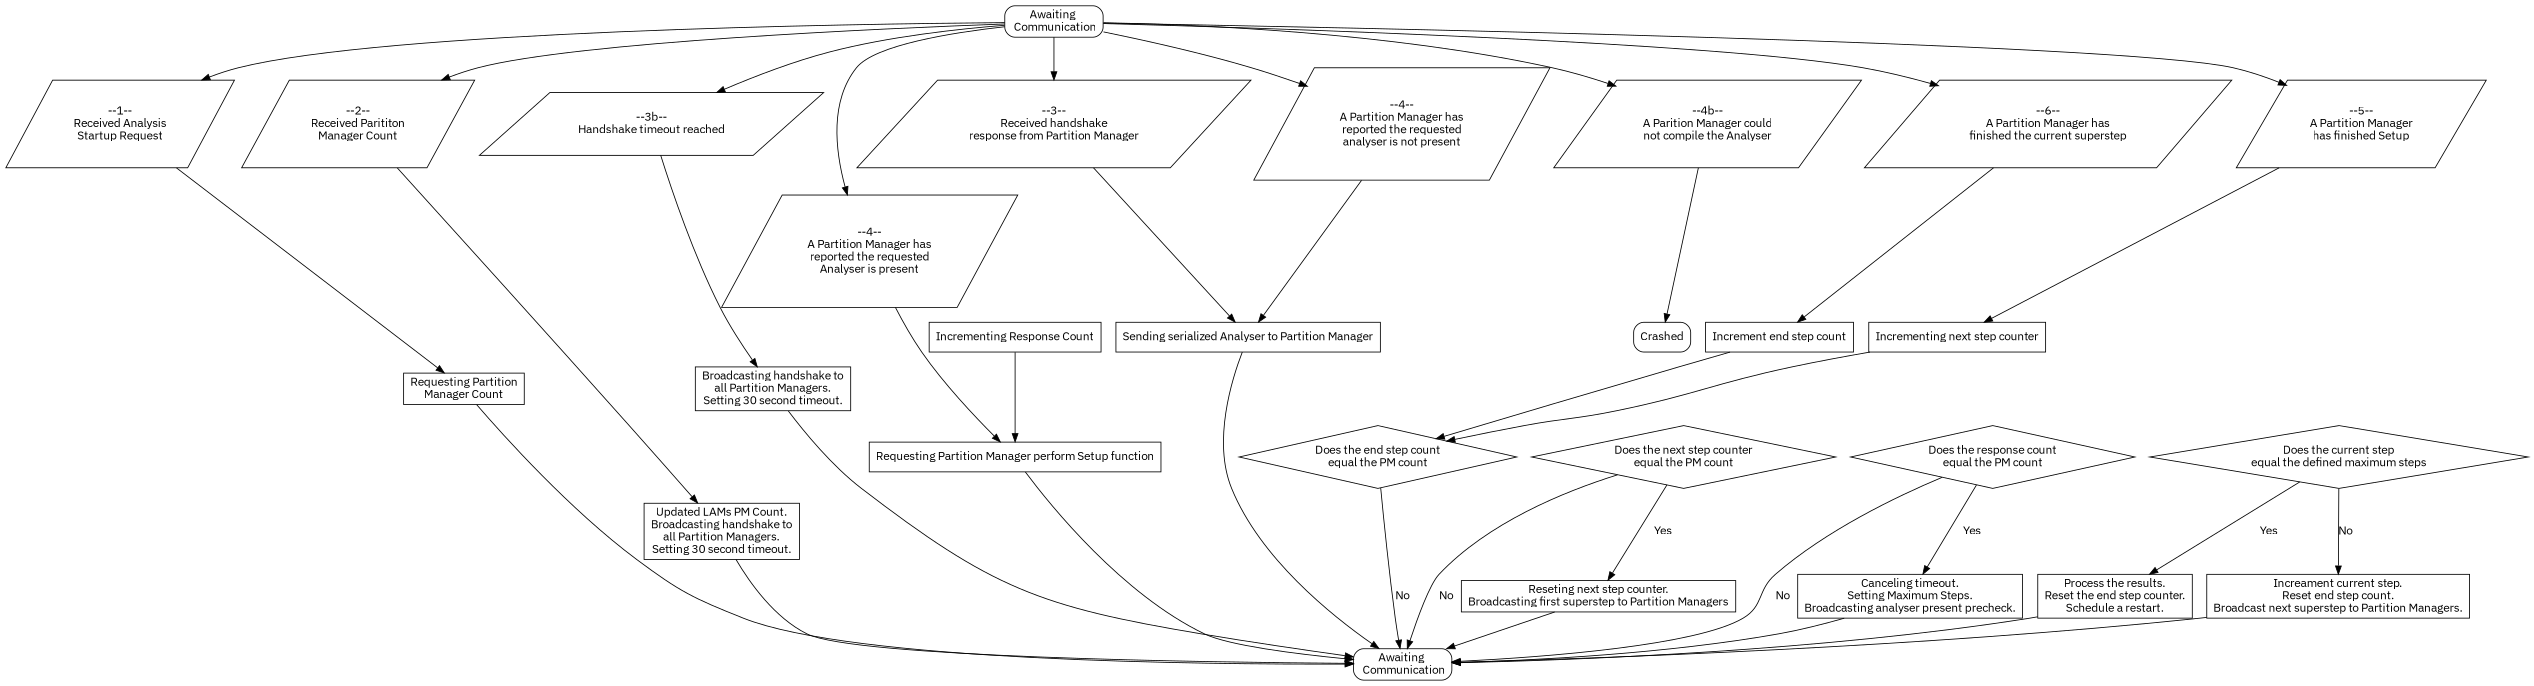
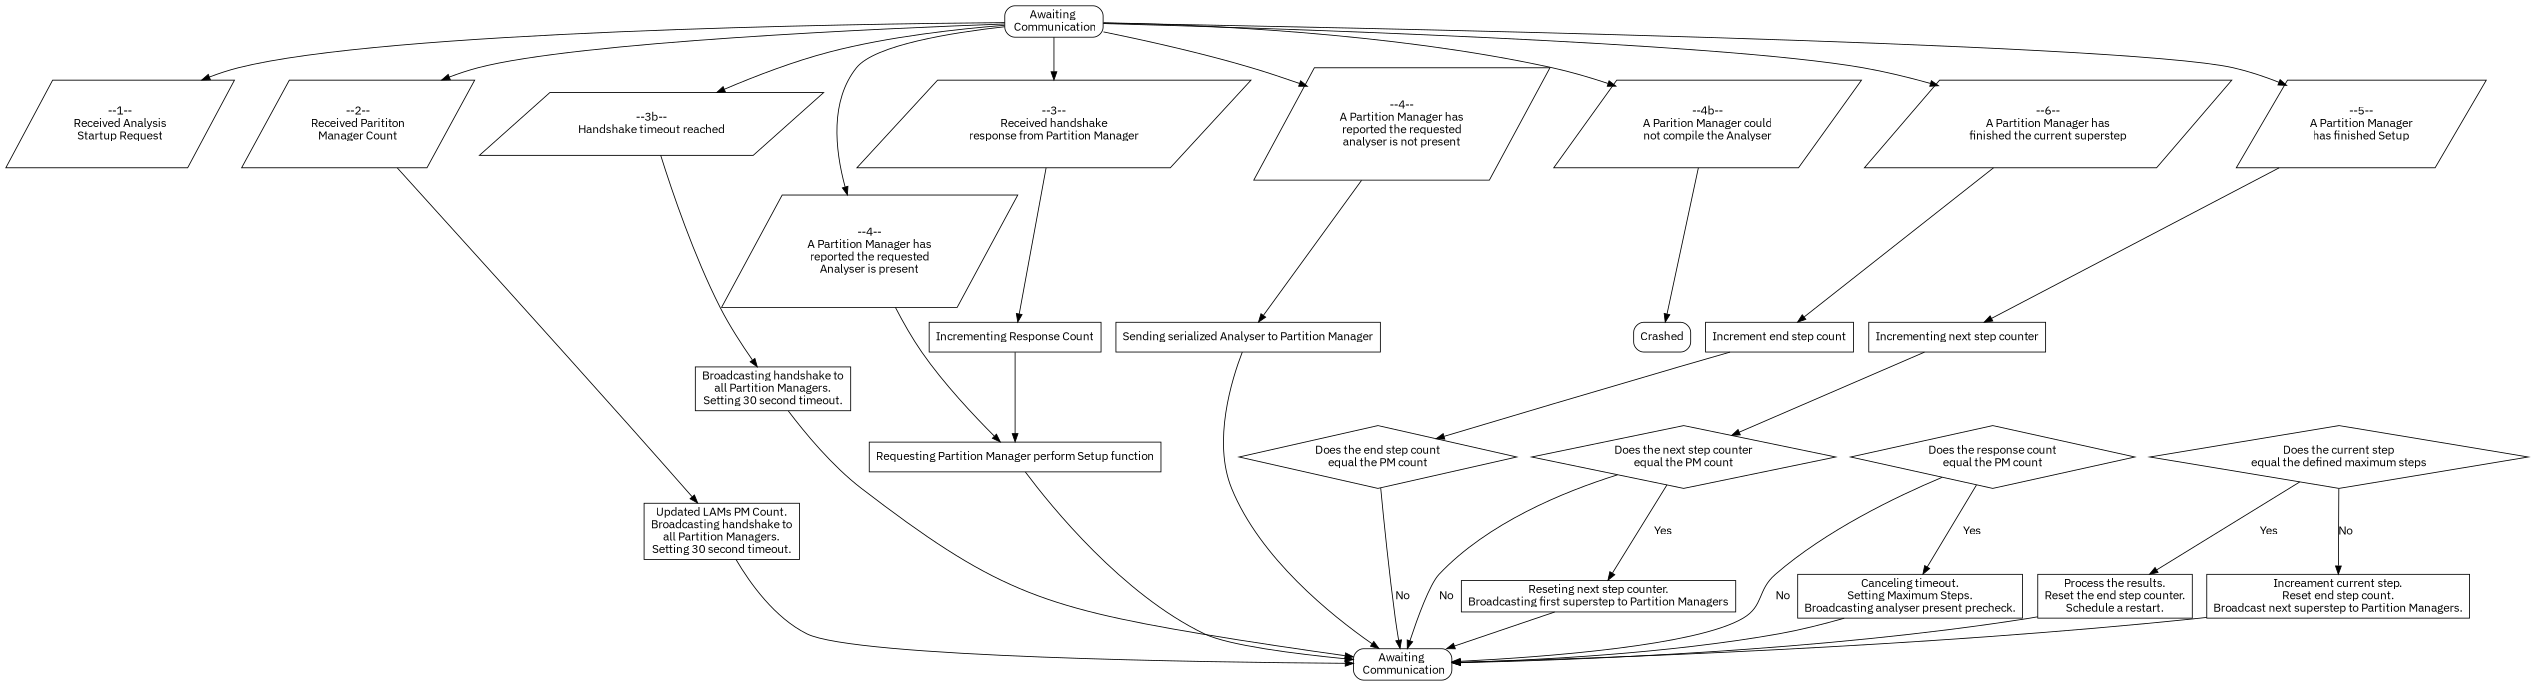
(1162, 242) -> (1033, 241)
(464, 389) -> none
(1663, 400) -> (1832, 392)
